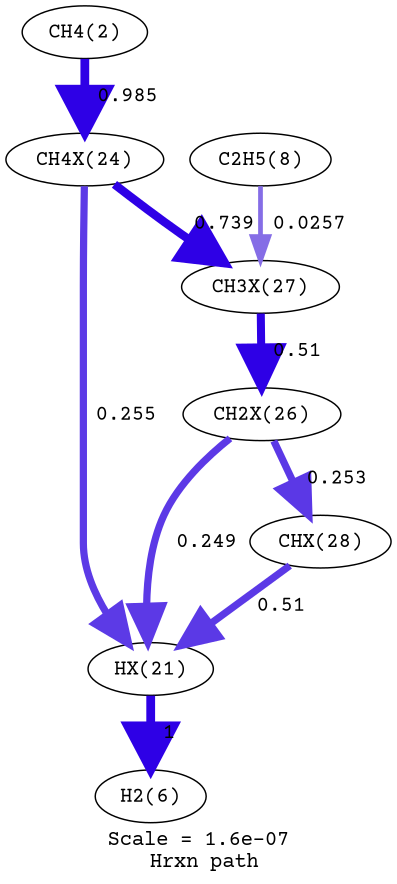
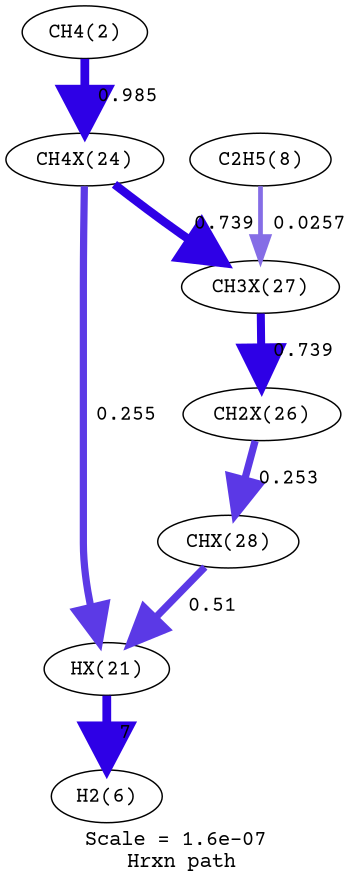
(291, 351) -> (297, 351)
(166, 511) -> none
(163, 733) -> (119, 733)
